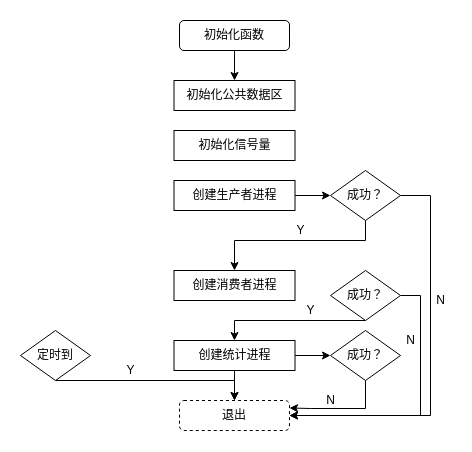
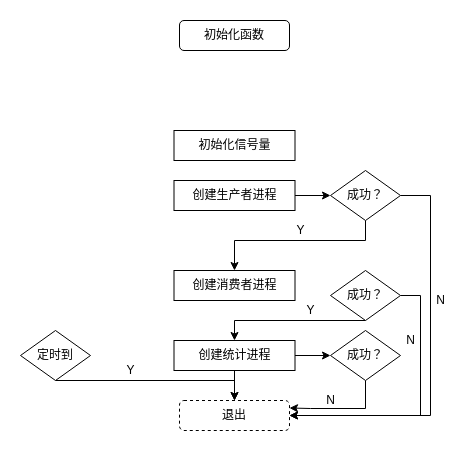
(235, 70) -> none
(235, 96) -> none
